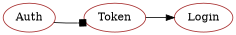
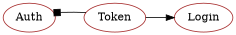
(66, 23) -> (74, 12)
